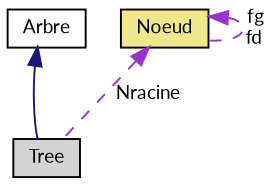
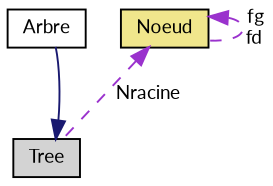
(34, 103) -> (59, 83)
